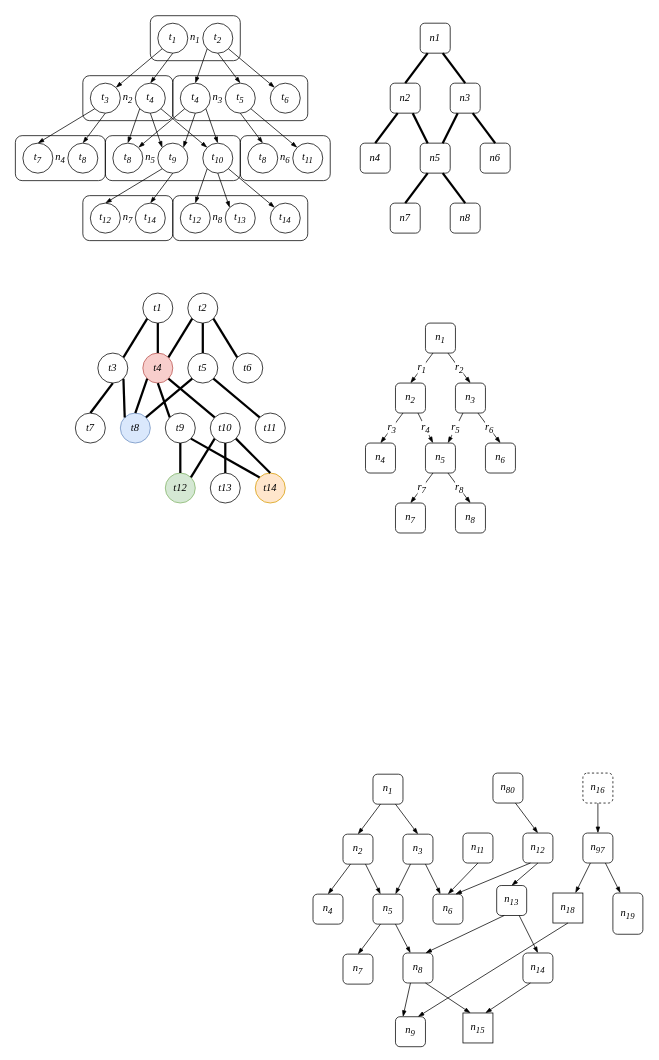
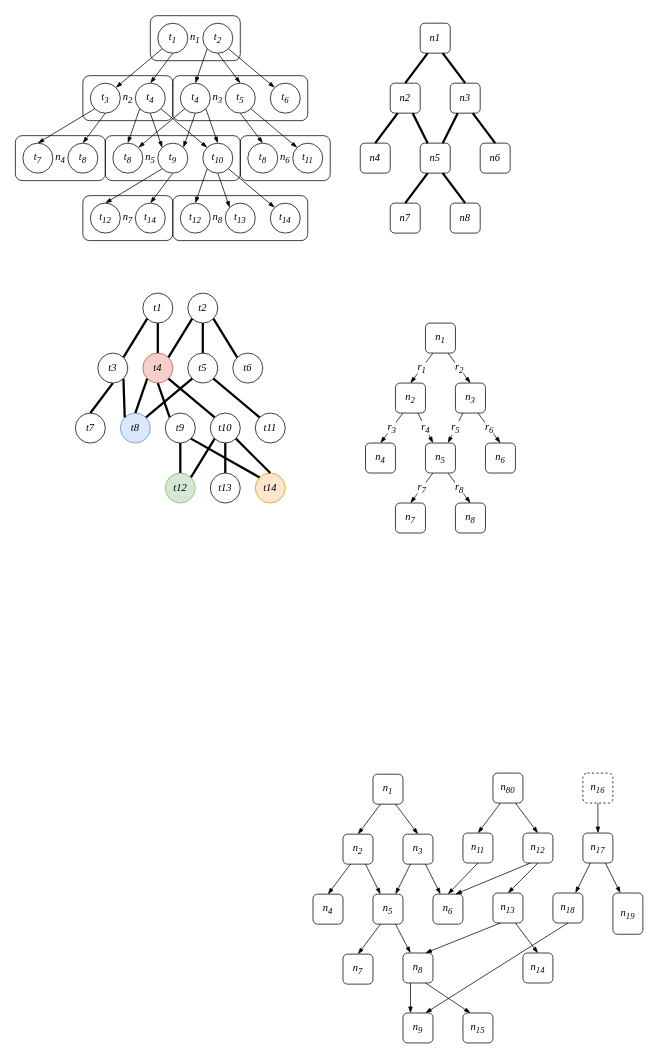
none -> (491, 816)
(598, 848) -> (598, 848)
(512, 901) -> (508, 908)
(568, 908) -> (568, 908)
(510, 997) -> none
(478, 1028) -> (478, 1028)
(411, 1032) -> (418, 1028)
